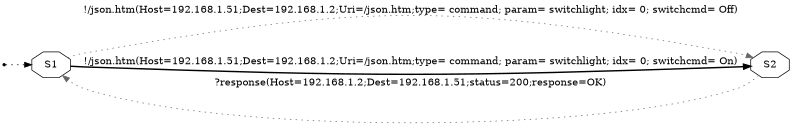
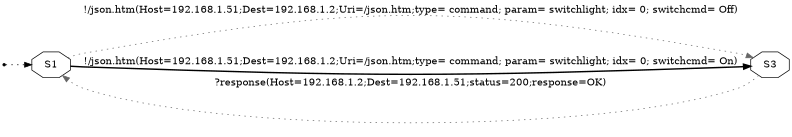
(770, 65) -> (770, 65)
